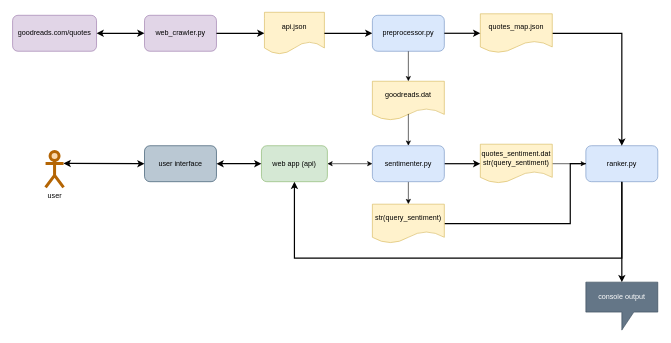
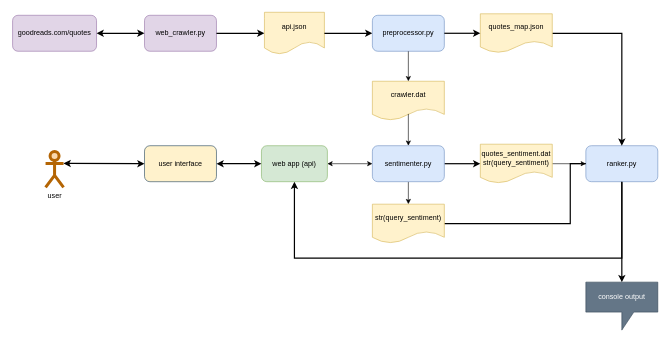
(408, 95) -> (408, 95)
(180, 164) -> (180, 164)
